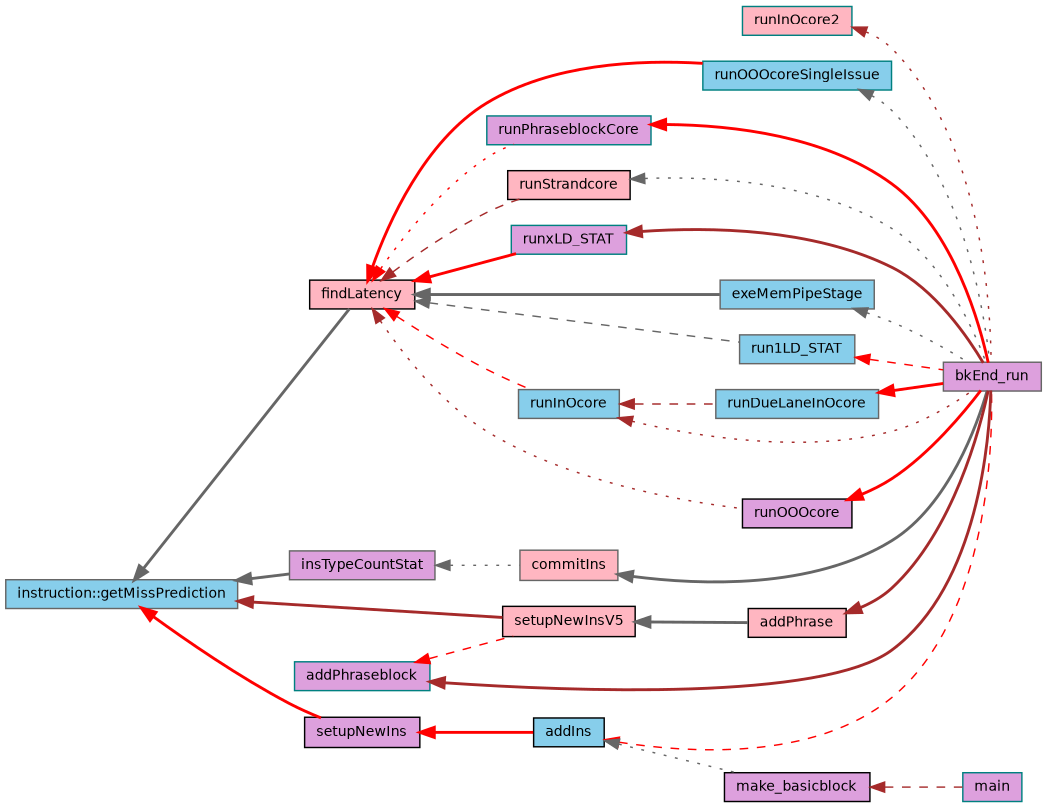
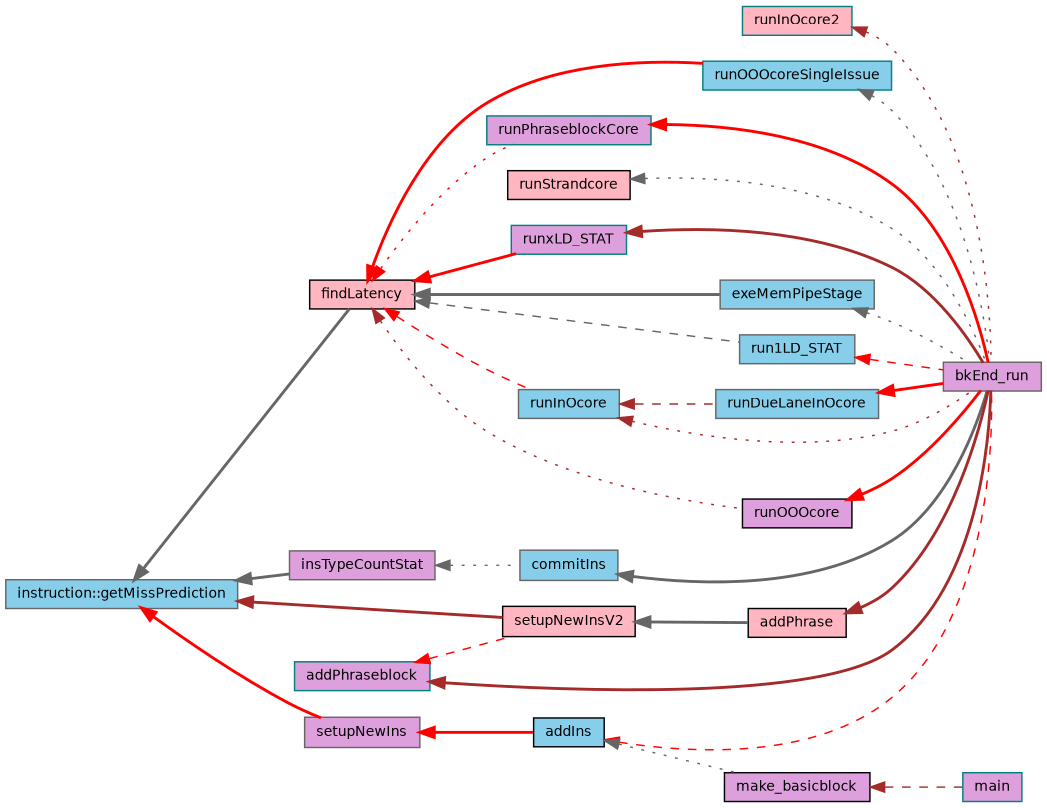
(454, 231) -> none
(569, 565) -> (569, 565)
(569, 621) -> (569, 621)
(362, 732) -> (362, 732)
